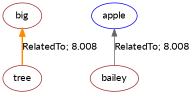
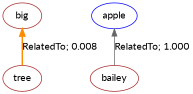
(60, 47) -> (60, 47)
(152, 47) -> (152, 47)
